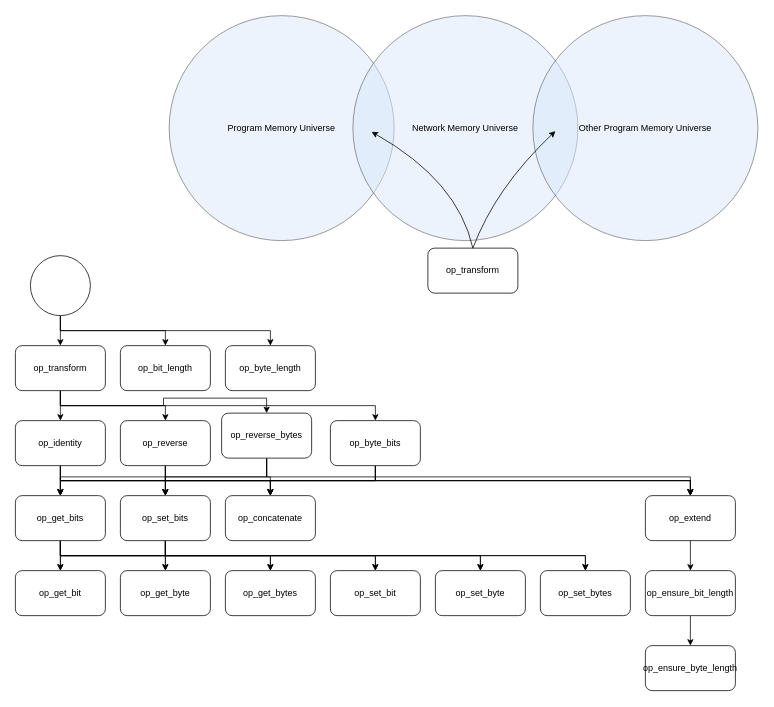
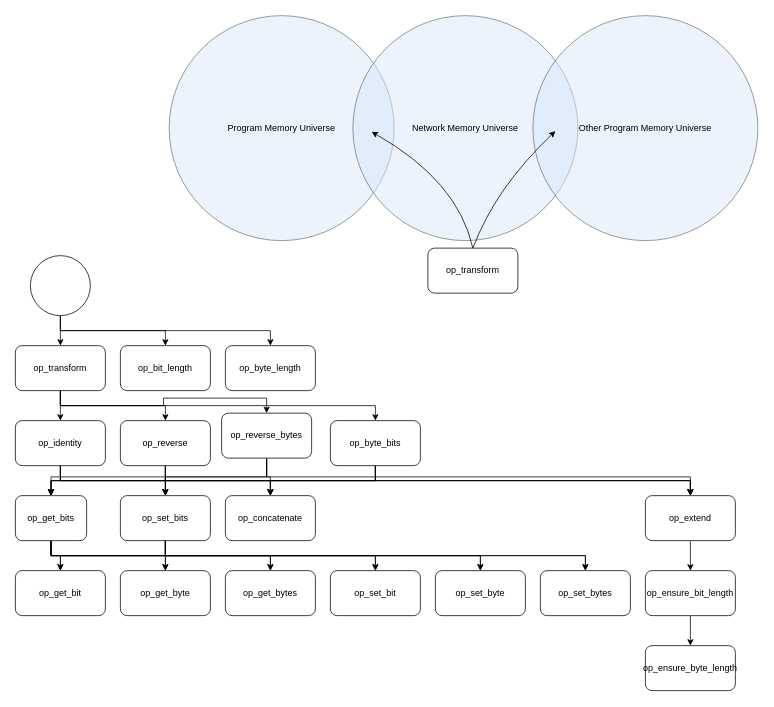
(60, 518) -> (51, 518)
